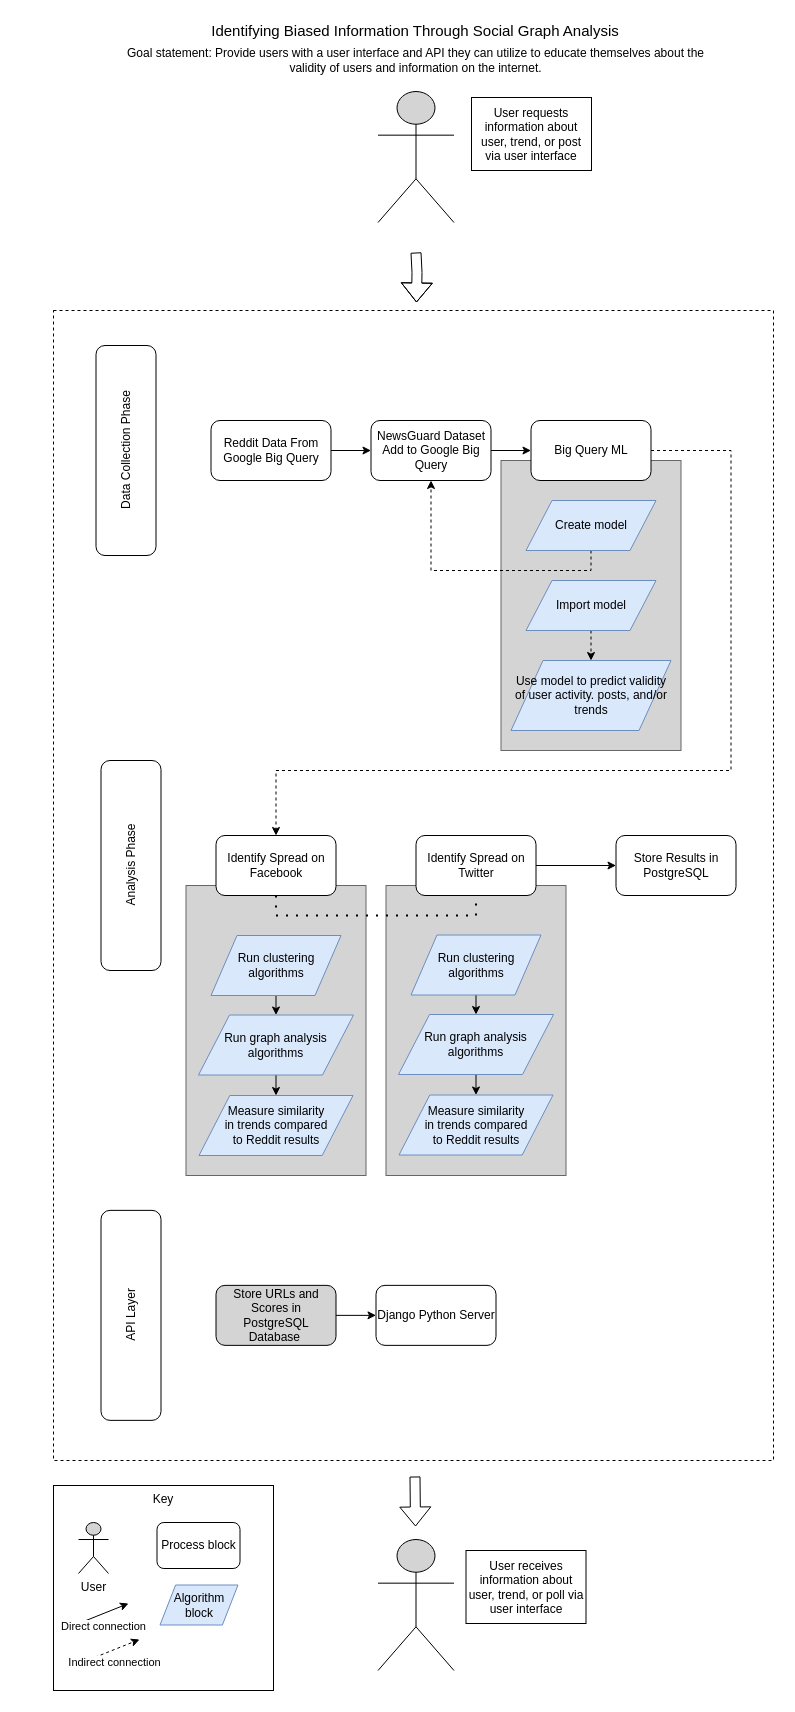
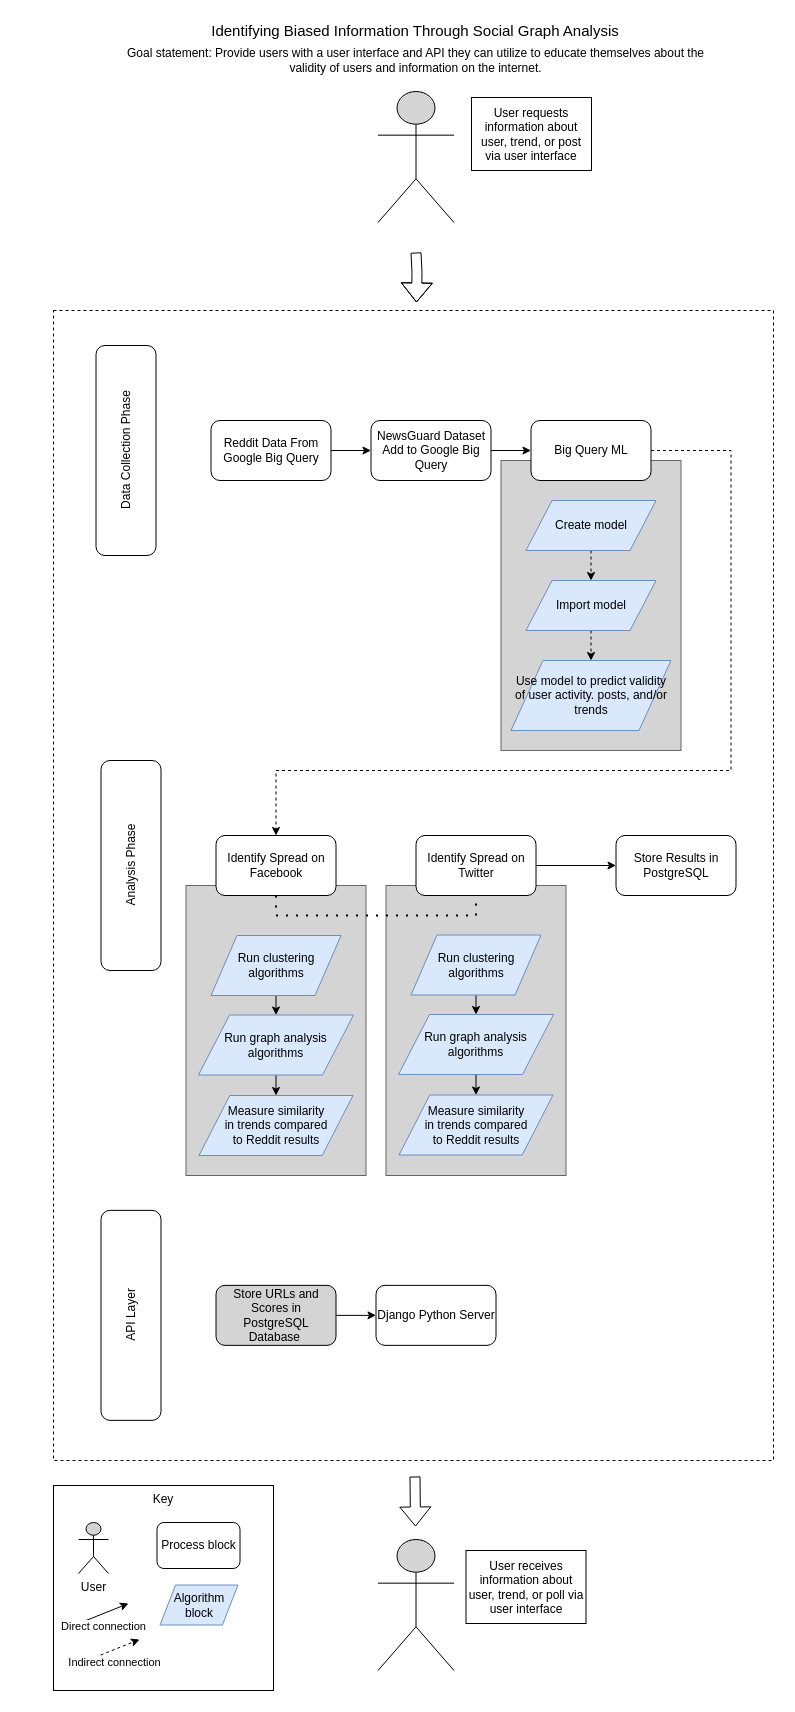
(470, 571) -> (591, 572)
